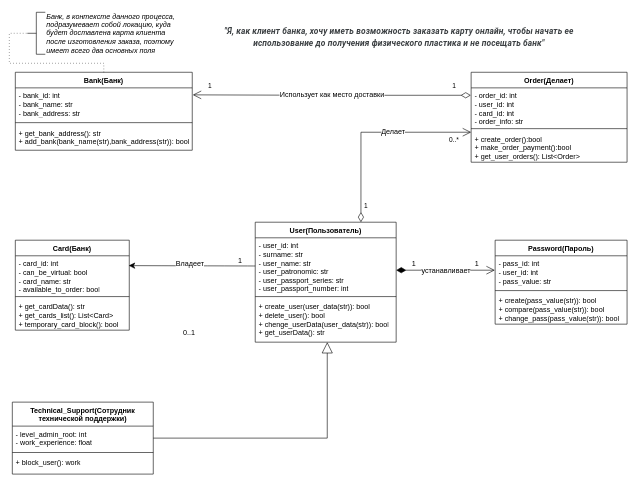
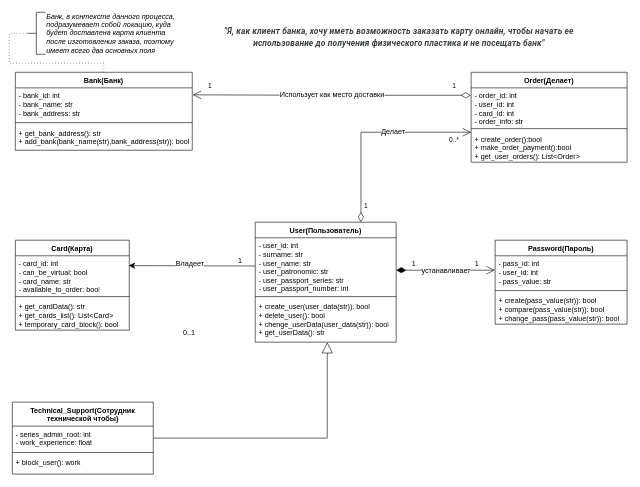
(72, 249) -> (72, 249)
(83, 415) -> (83, 415)
(60, 439) -> (60, 439)
